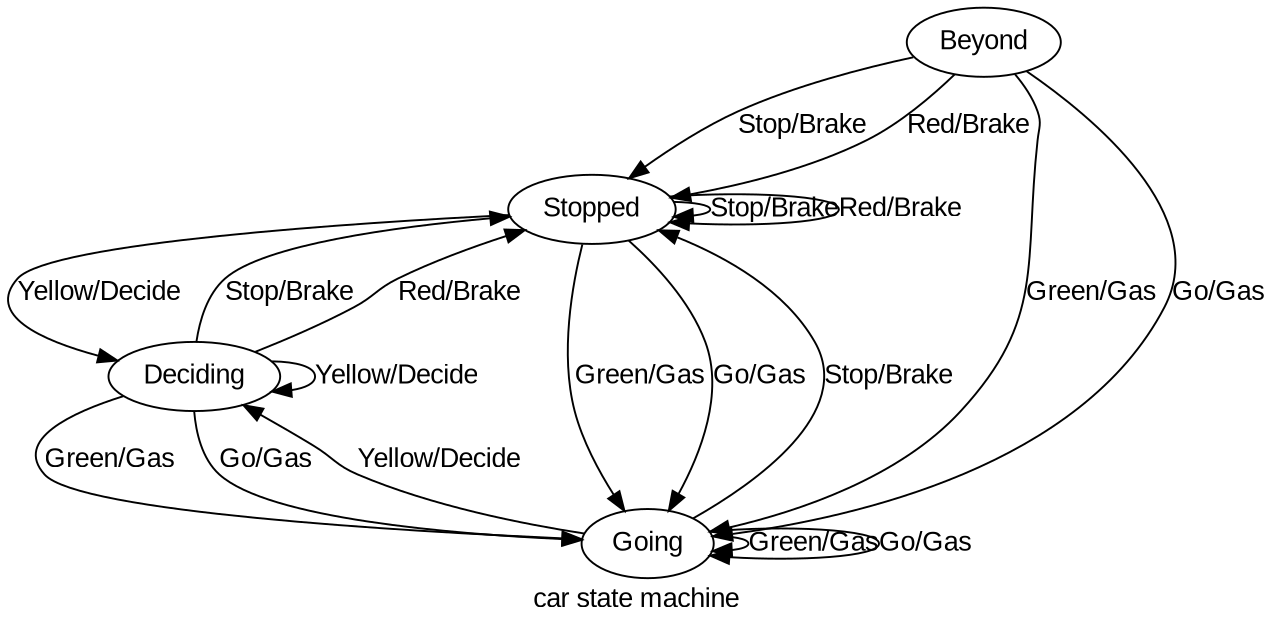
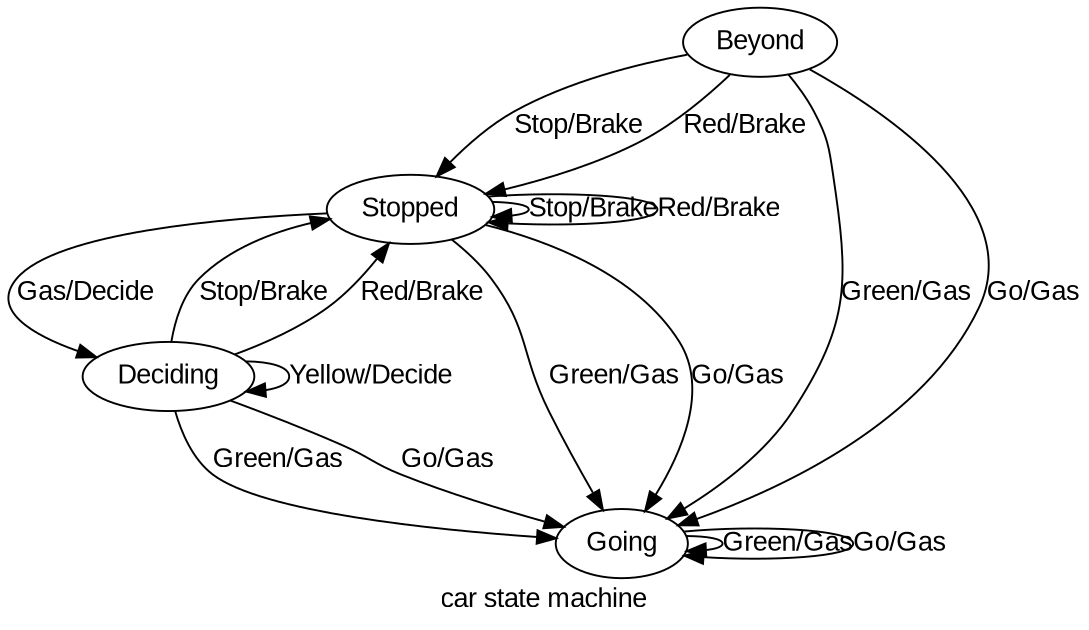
(99, 293) -> (86, 293)
(824, 371) -> none
(414, 495) -> none
